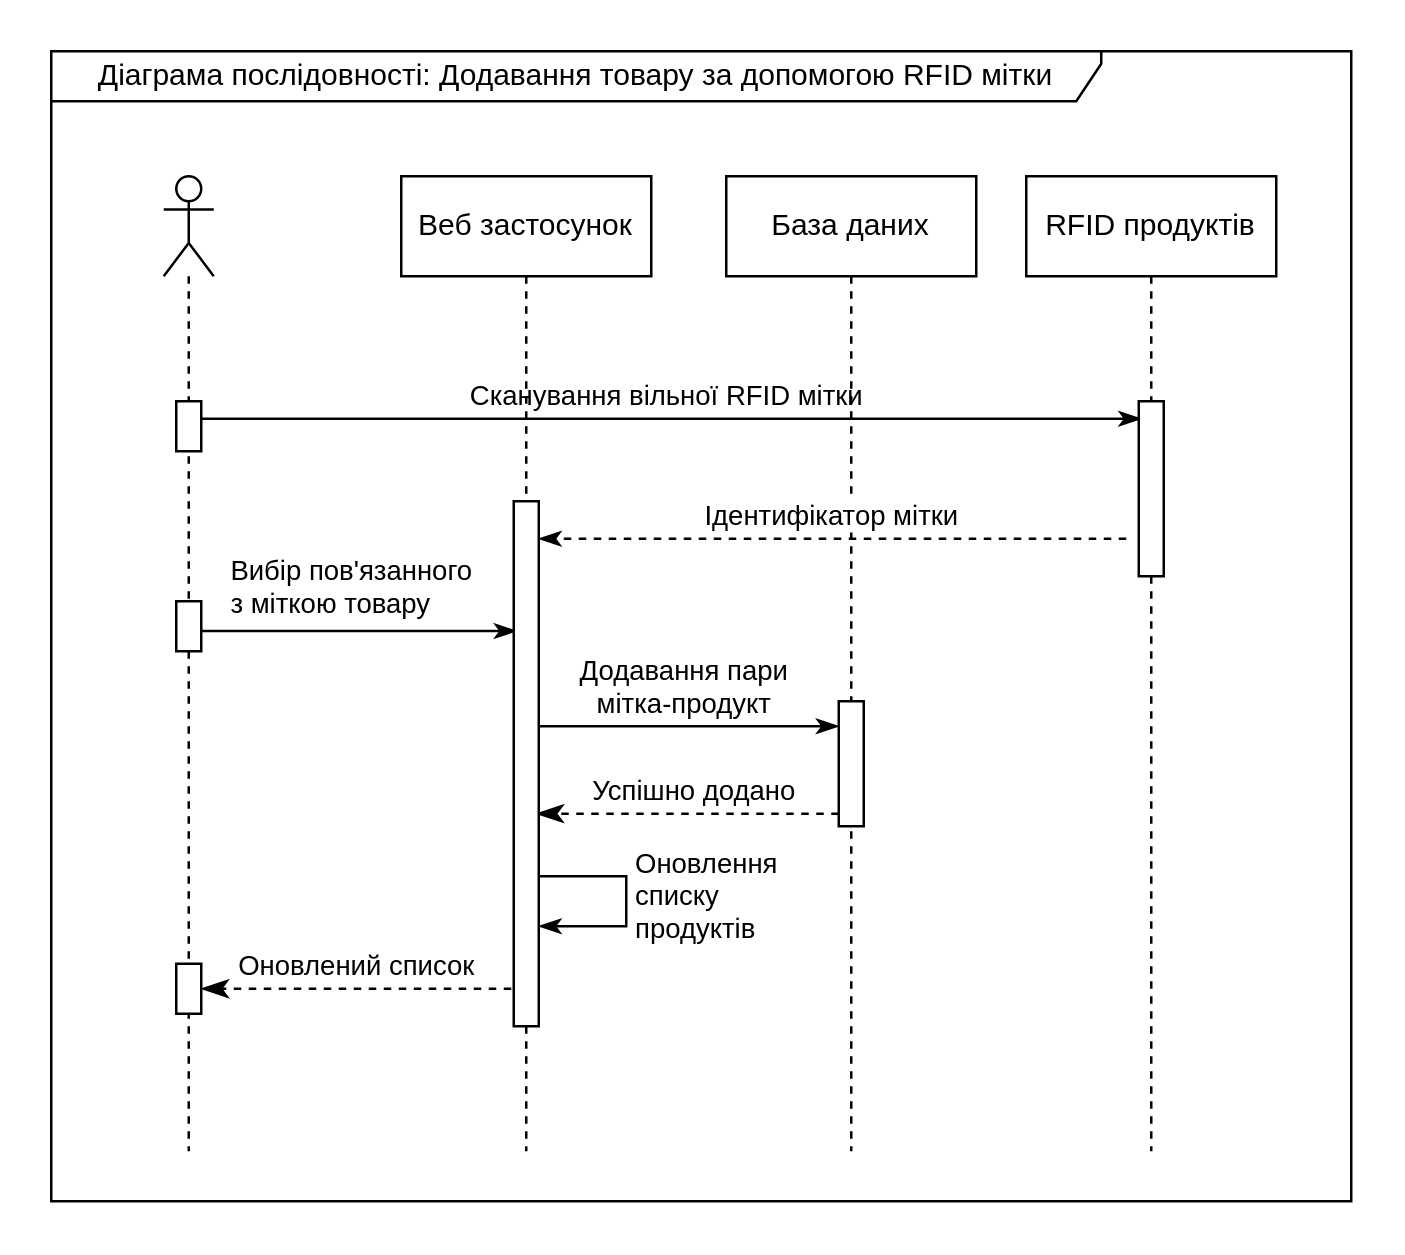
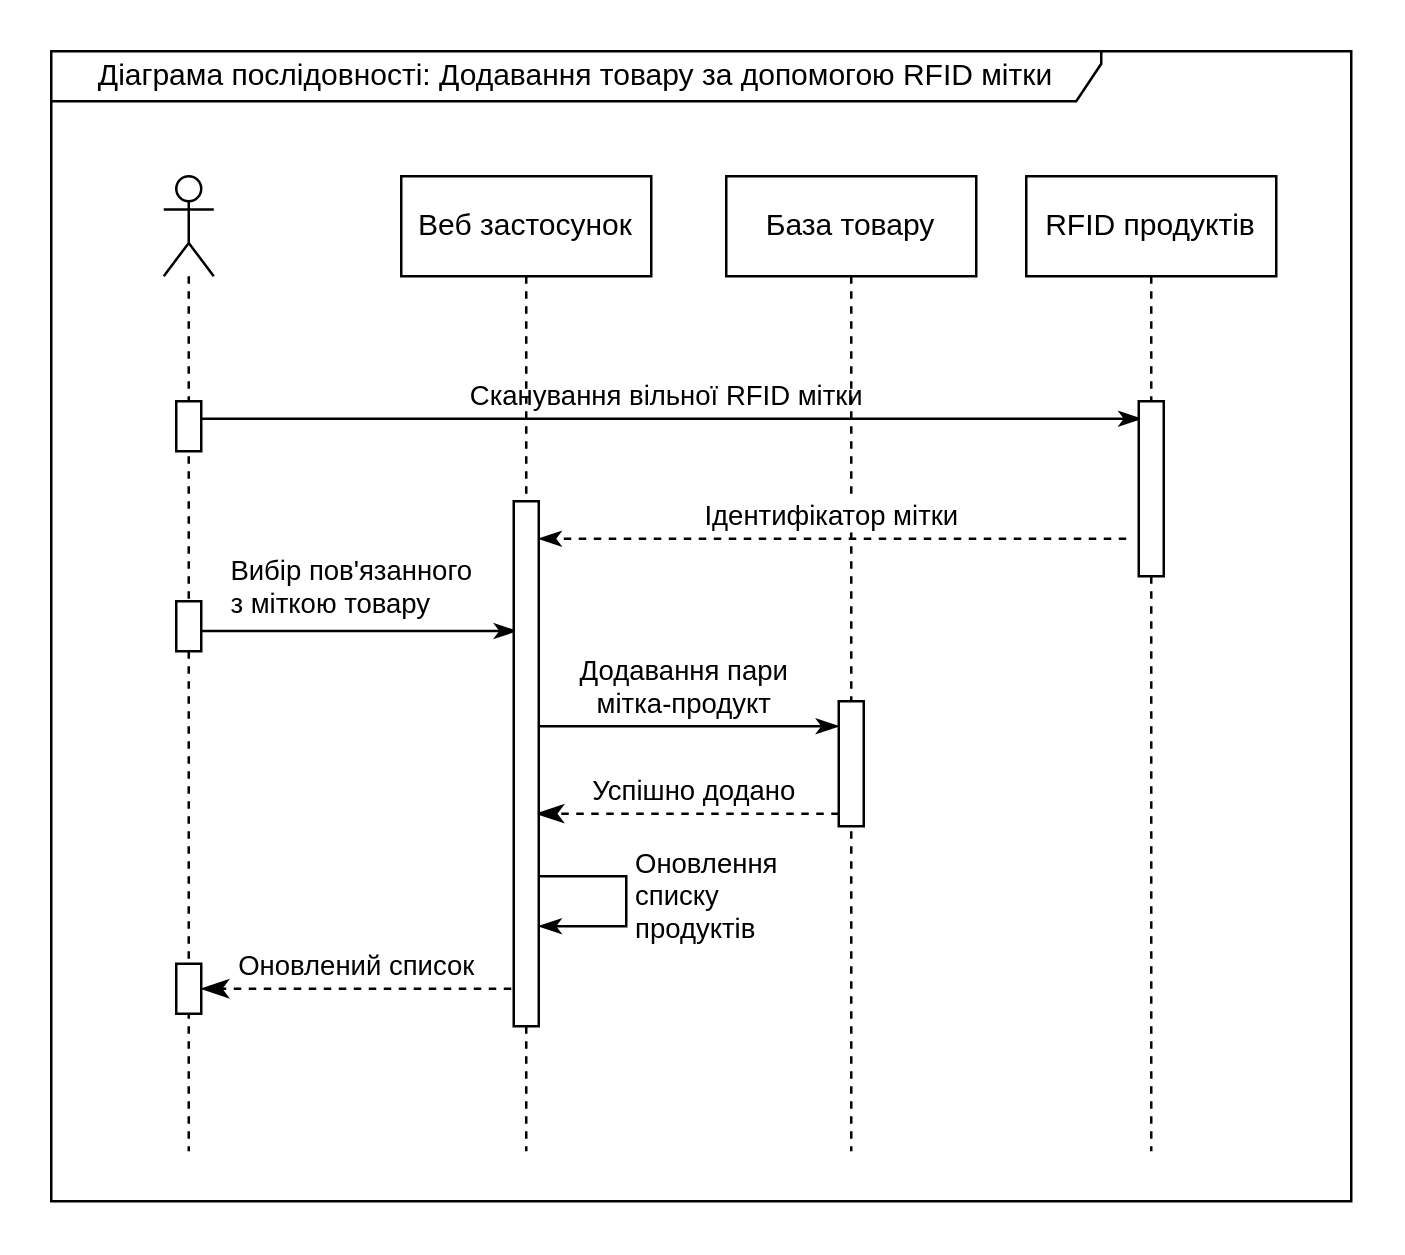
(851, 226) -> (851, 226)
